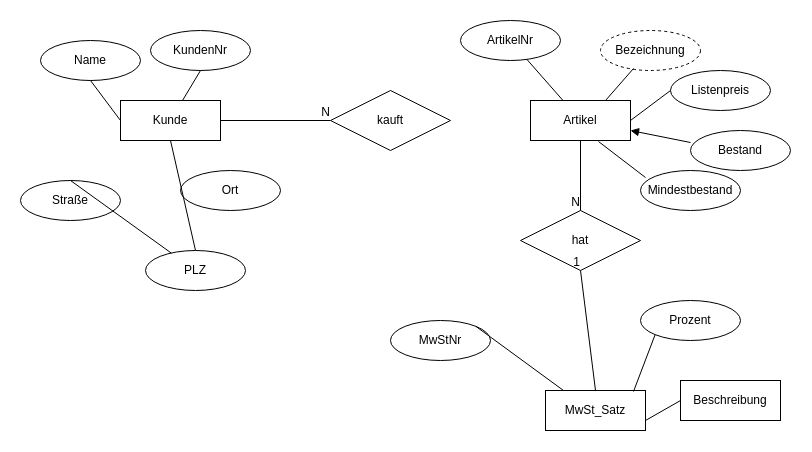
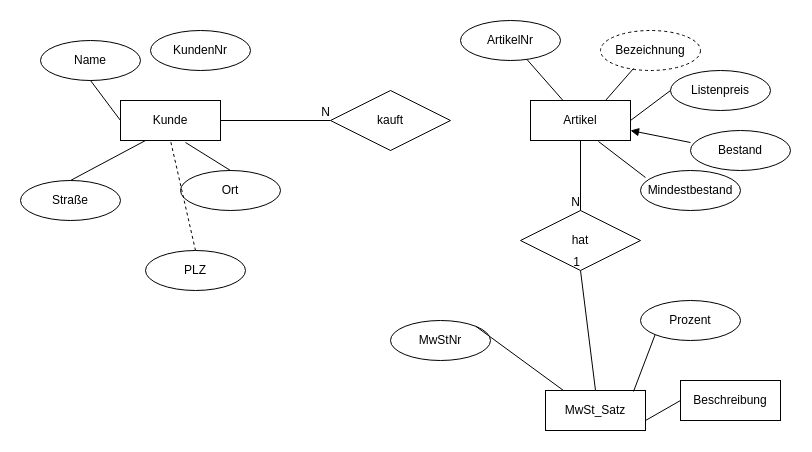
(192, 86) -> none
none -> (208, 157)
(183, 195) -> (183, 195)
(121, 217) -> (108, 161)
